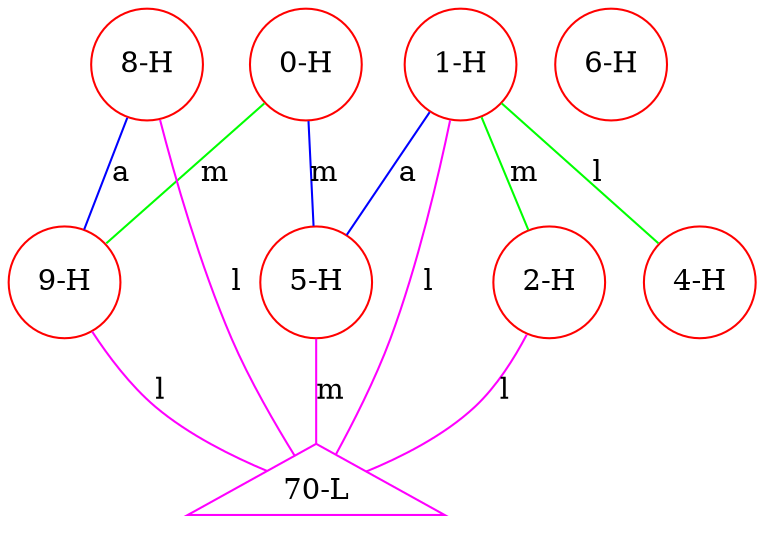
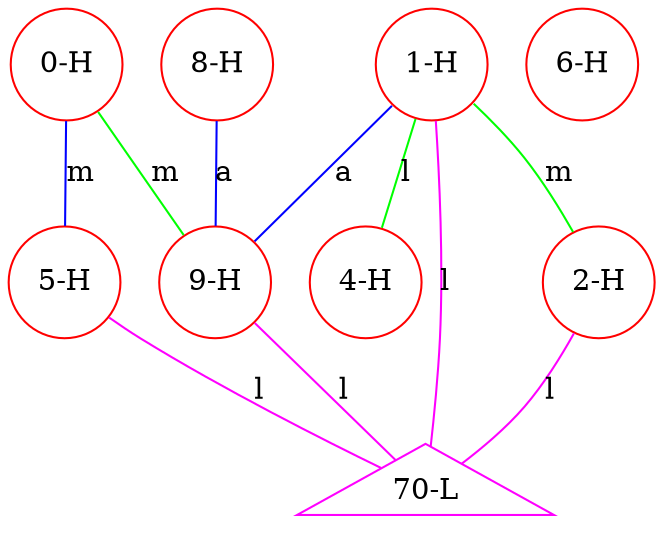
(388, 174) -> (323, 174)
(214, 293) -> none
(331, 391) -> (259, 391)
